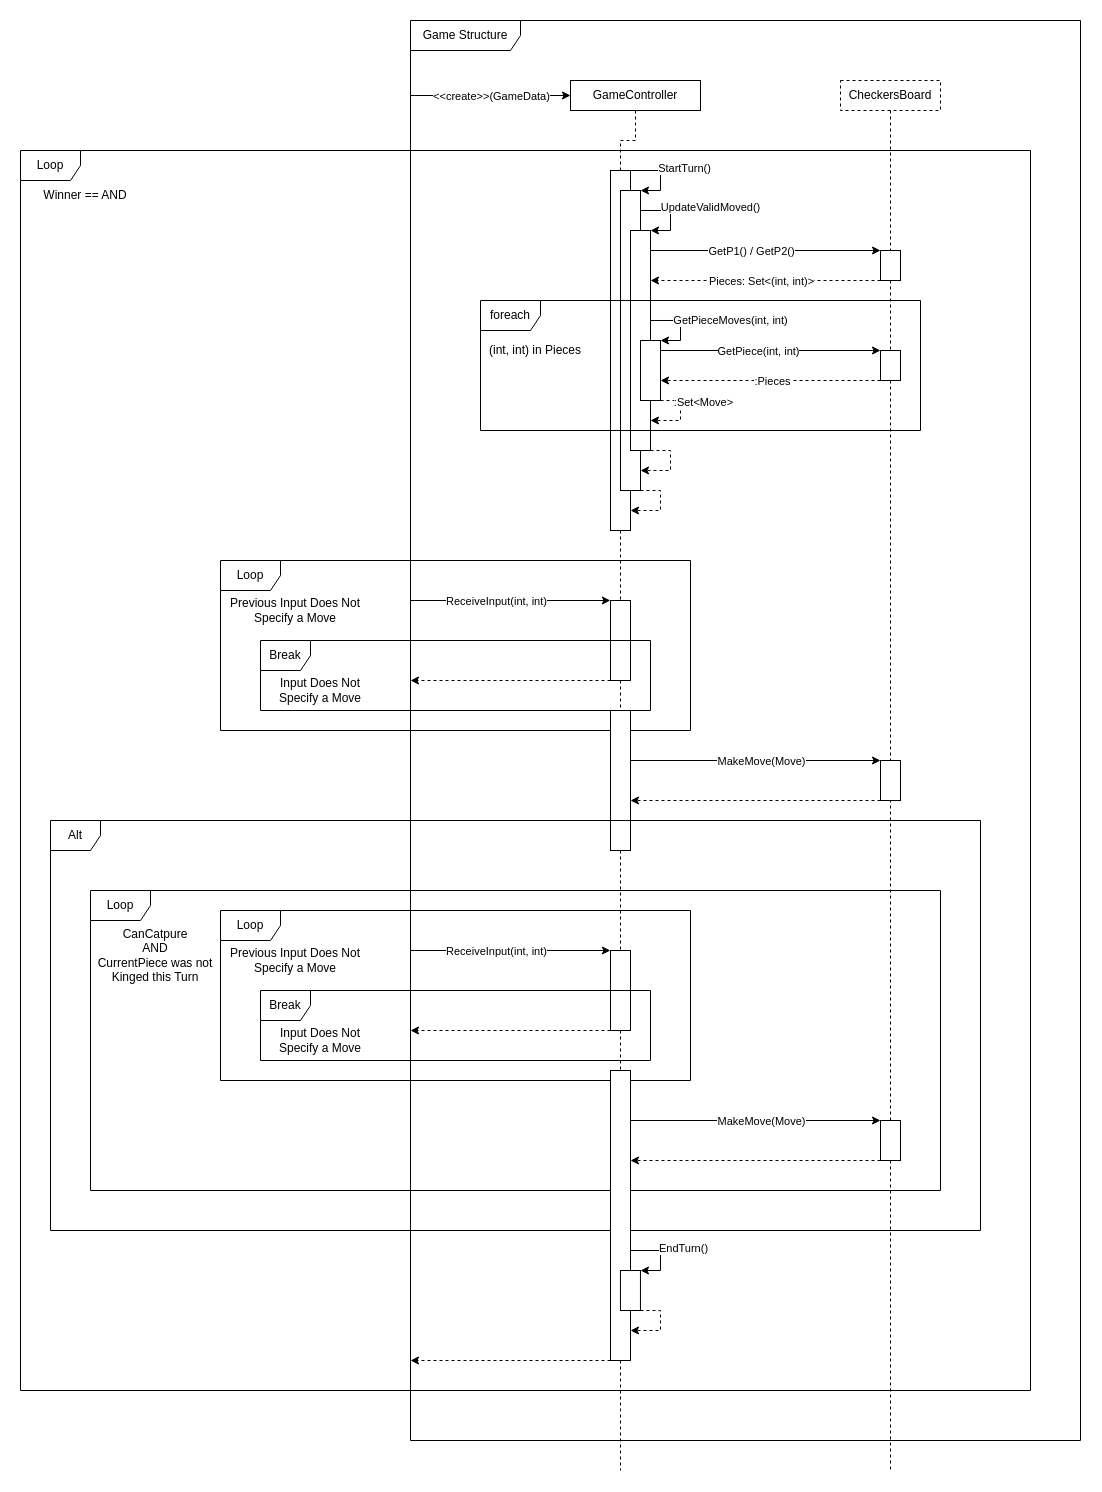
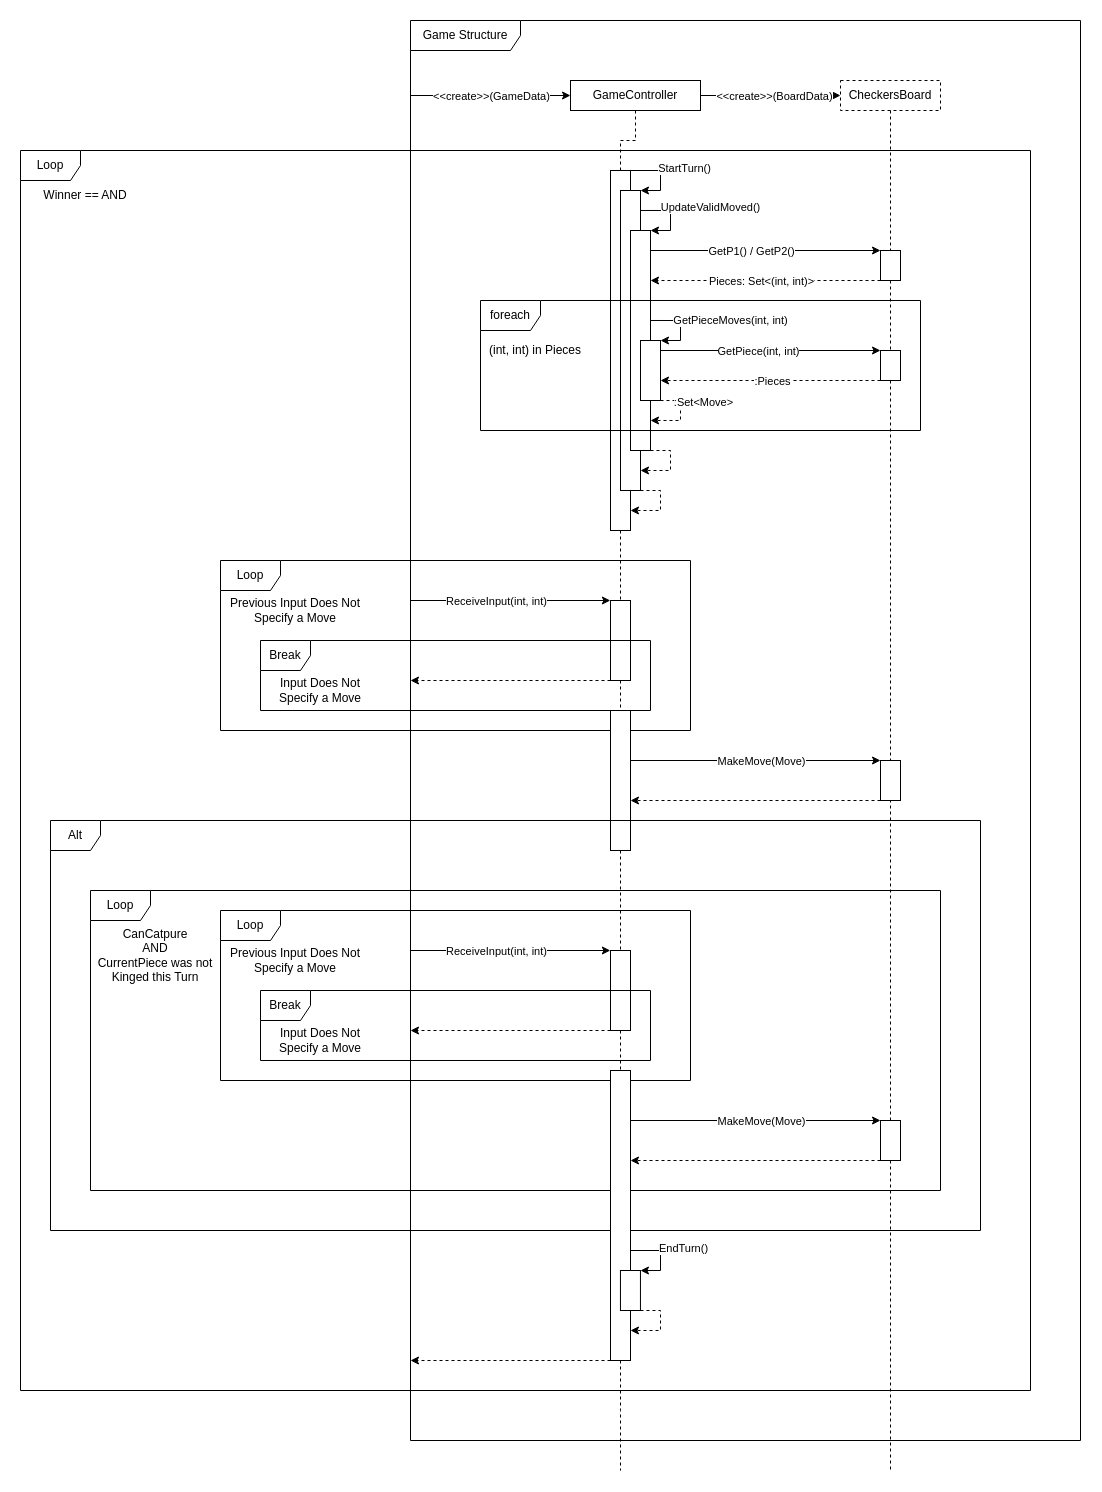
none -> (767, 96)
